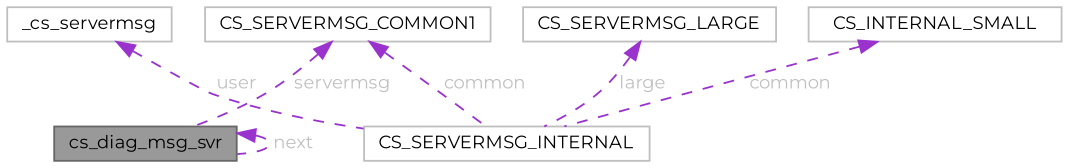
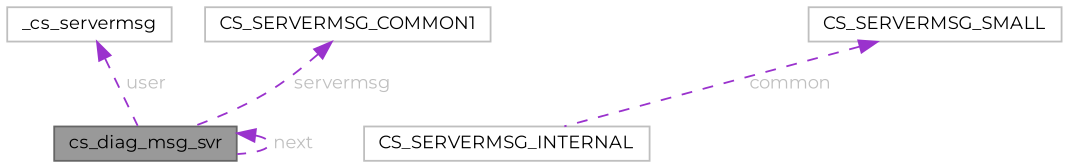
(650, 24) -> none
(935, 24) -> (935, 24)
(435, 89) -> none
(226, 98) -> (121, 92)
